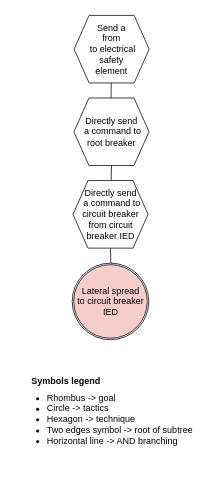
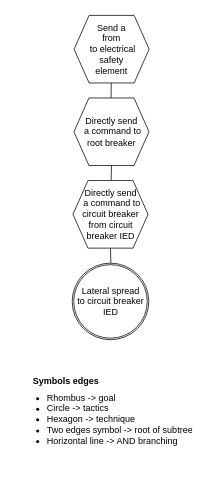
(110, 301) -> (110, 301)
(66, 378) -> (66, 378)
